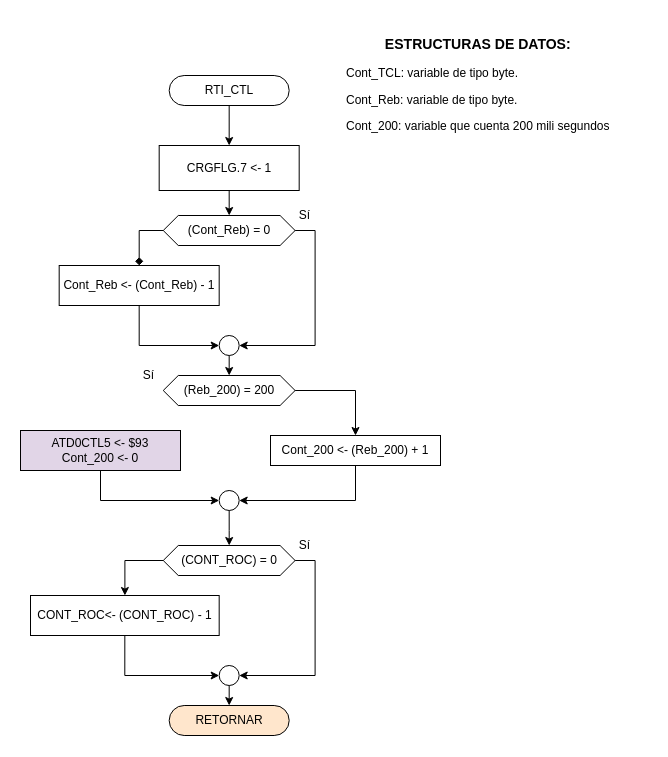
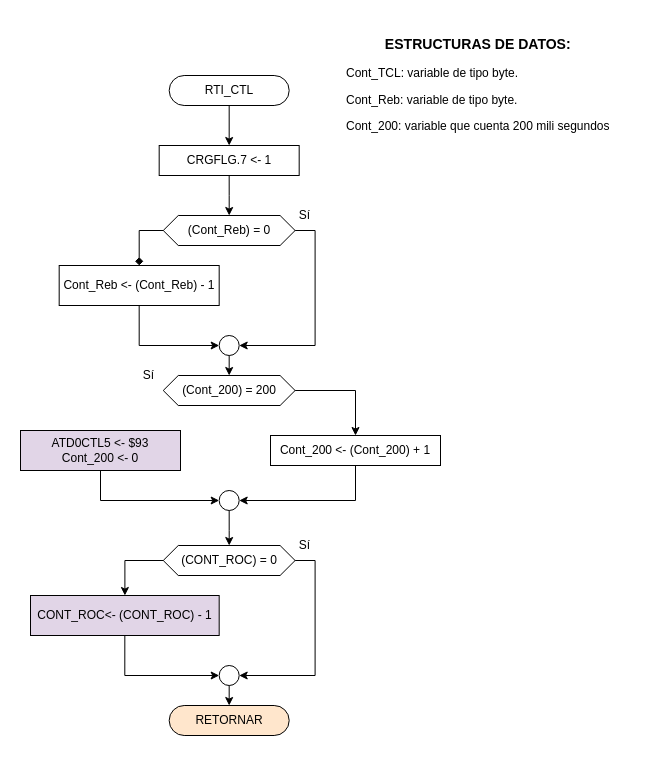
(229, 168) -> (229, 161)
(230, 391) -> (230, 391)
(356, 451) -> (356, 451)
(125, 616) -> (125, 616)
